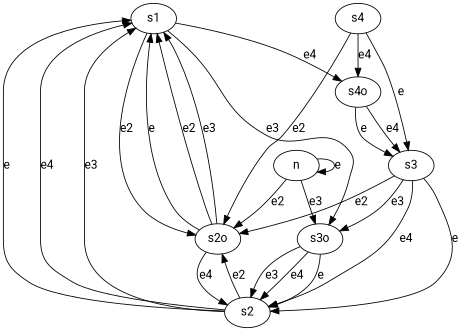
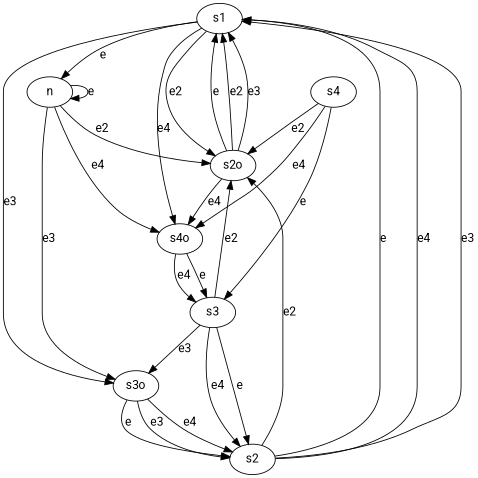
none -> (122, 40)
none -> (91, 179)
(199, 280) -> (206, 198)
